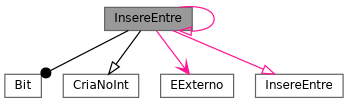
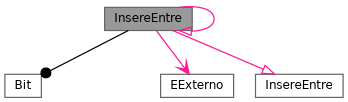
(101, 86) -> none
